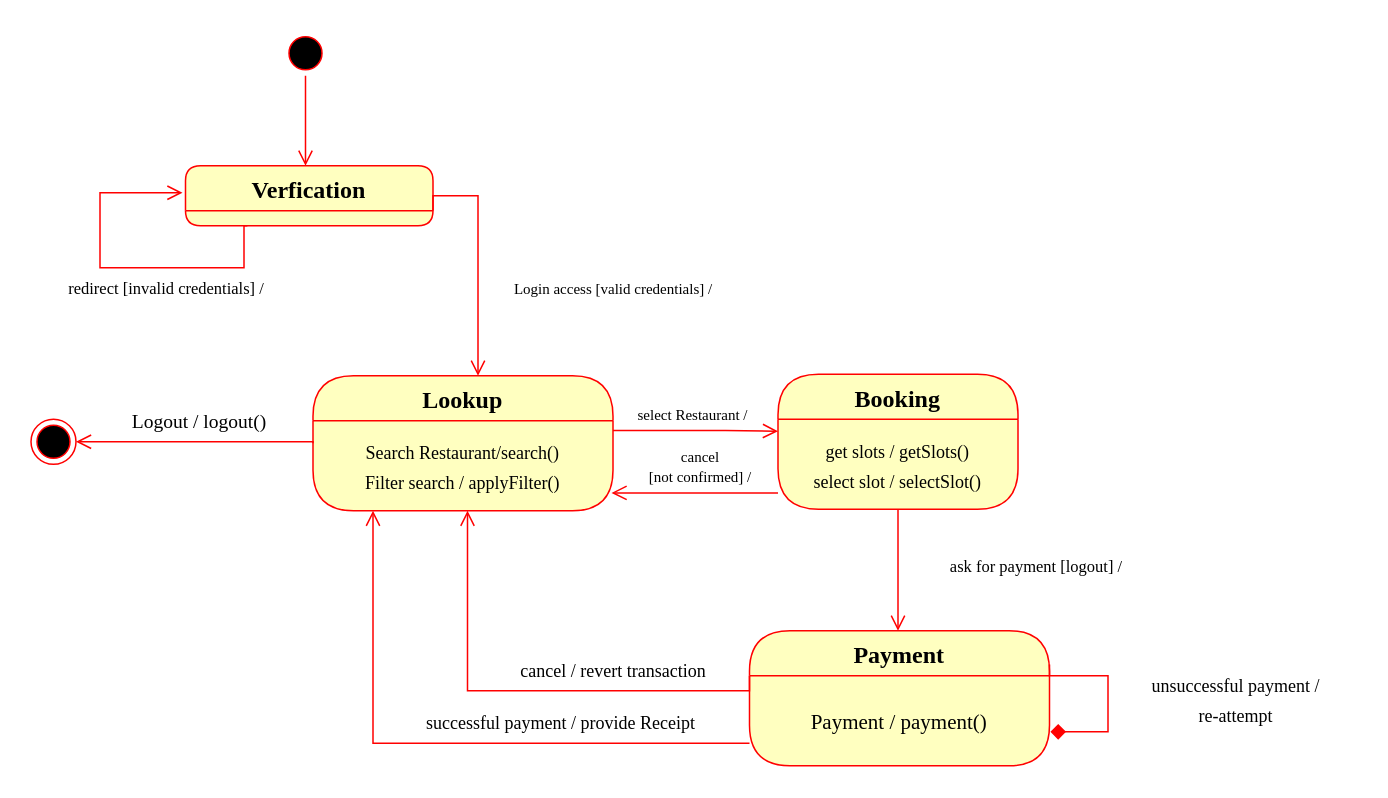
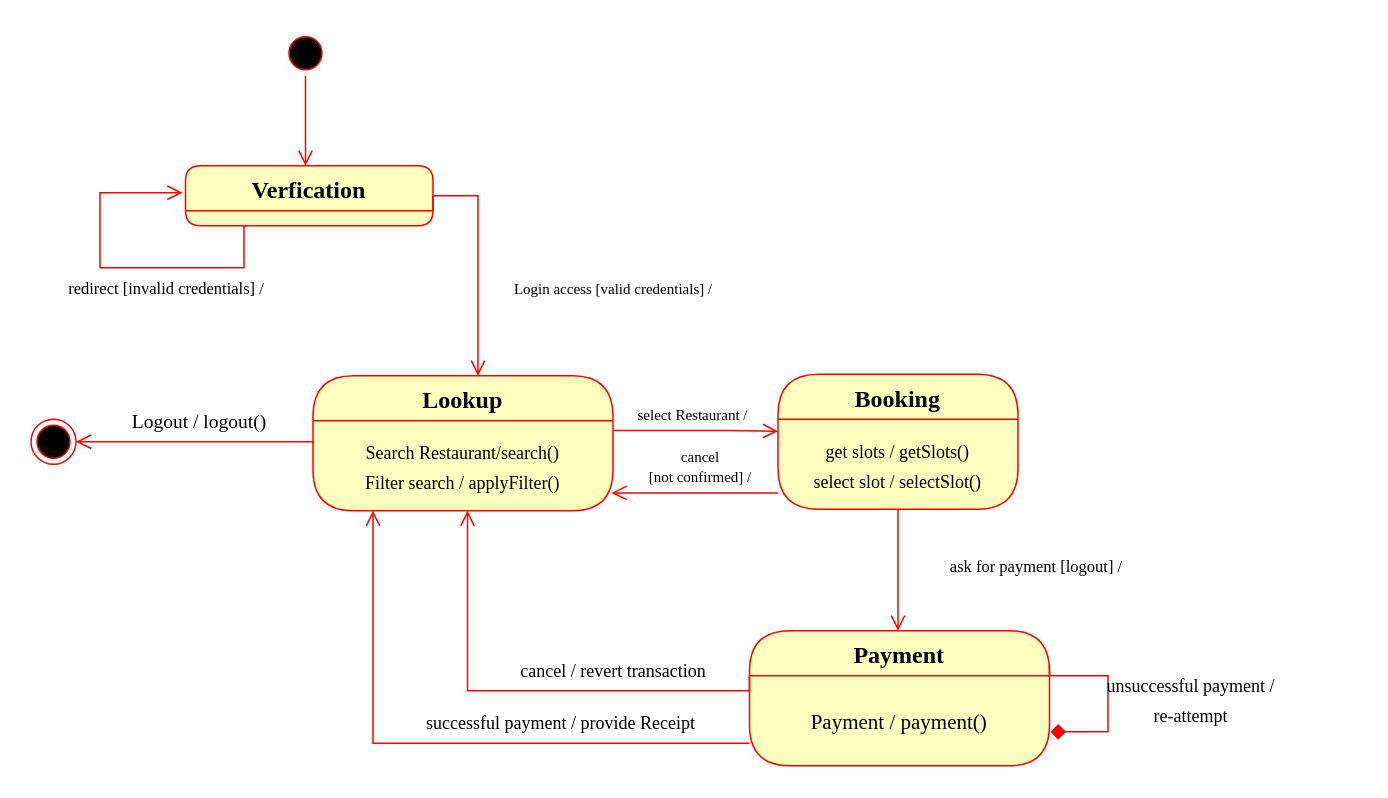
(1235, 698) -> (1190, 698)
